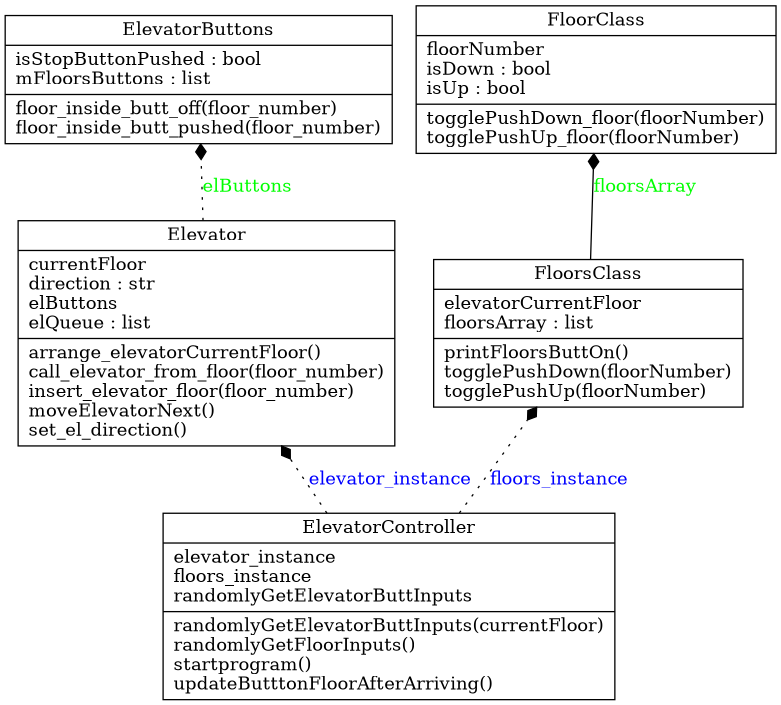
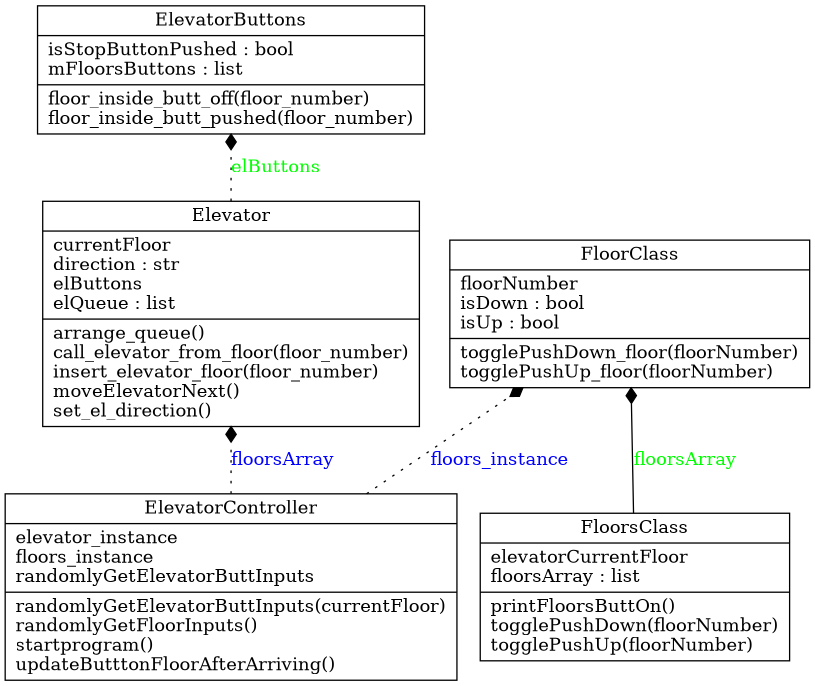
(175, 353) -> (129, 333)
(494, 467) -> (438, 445)
(390, 480) -> (283, 460)
